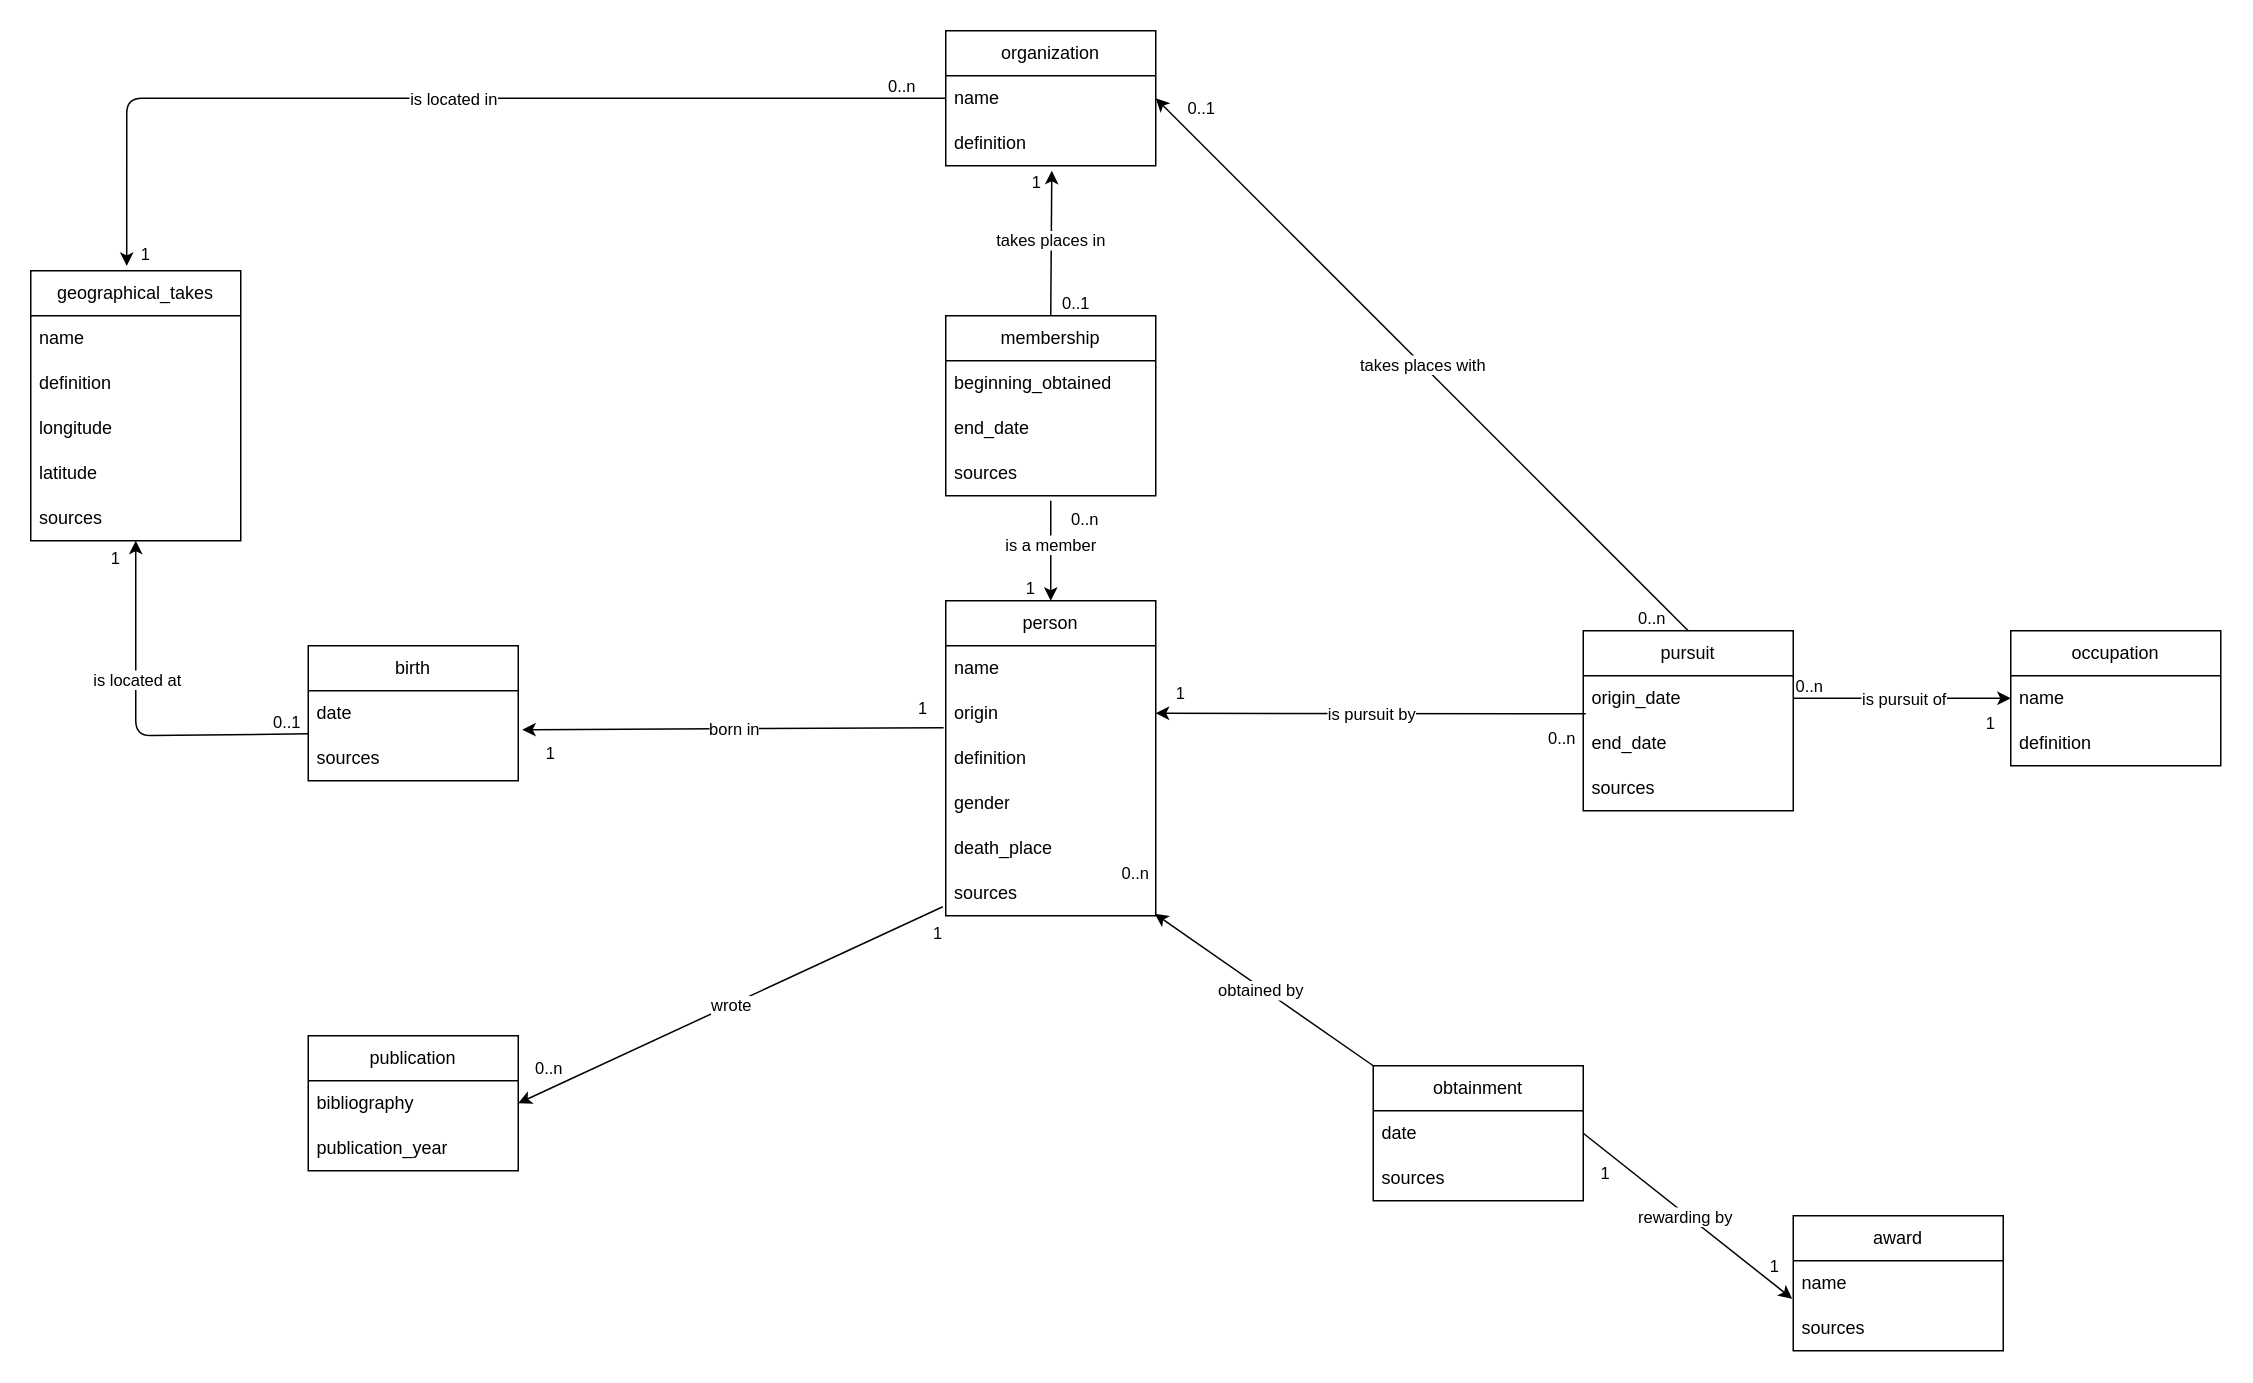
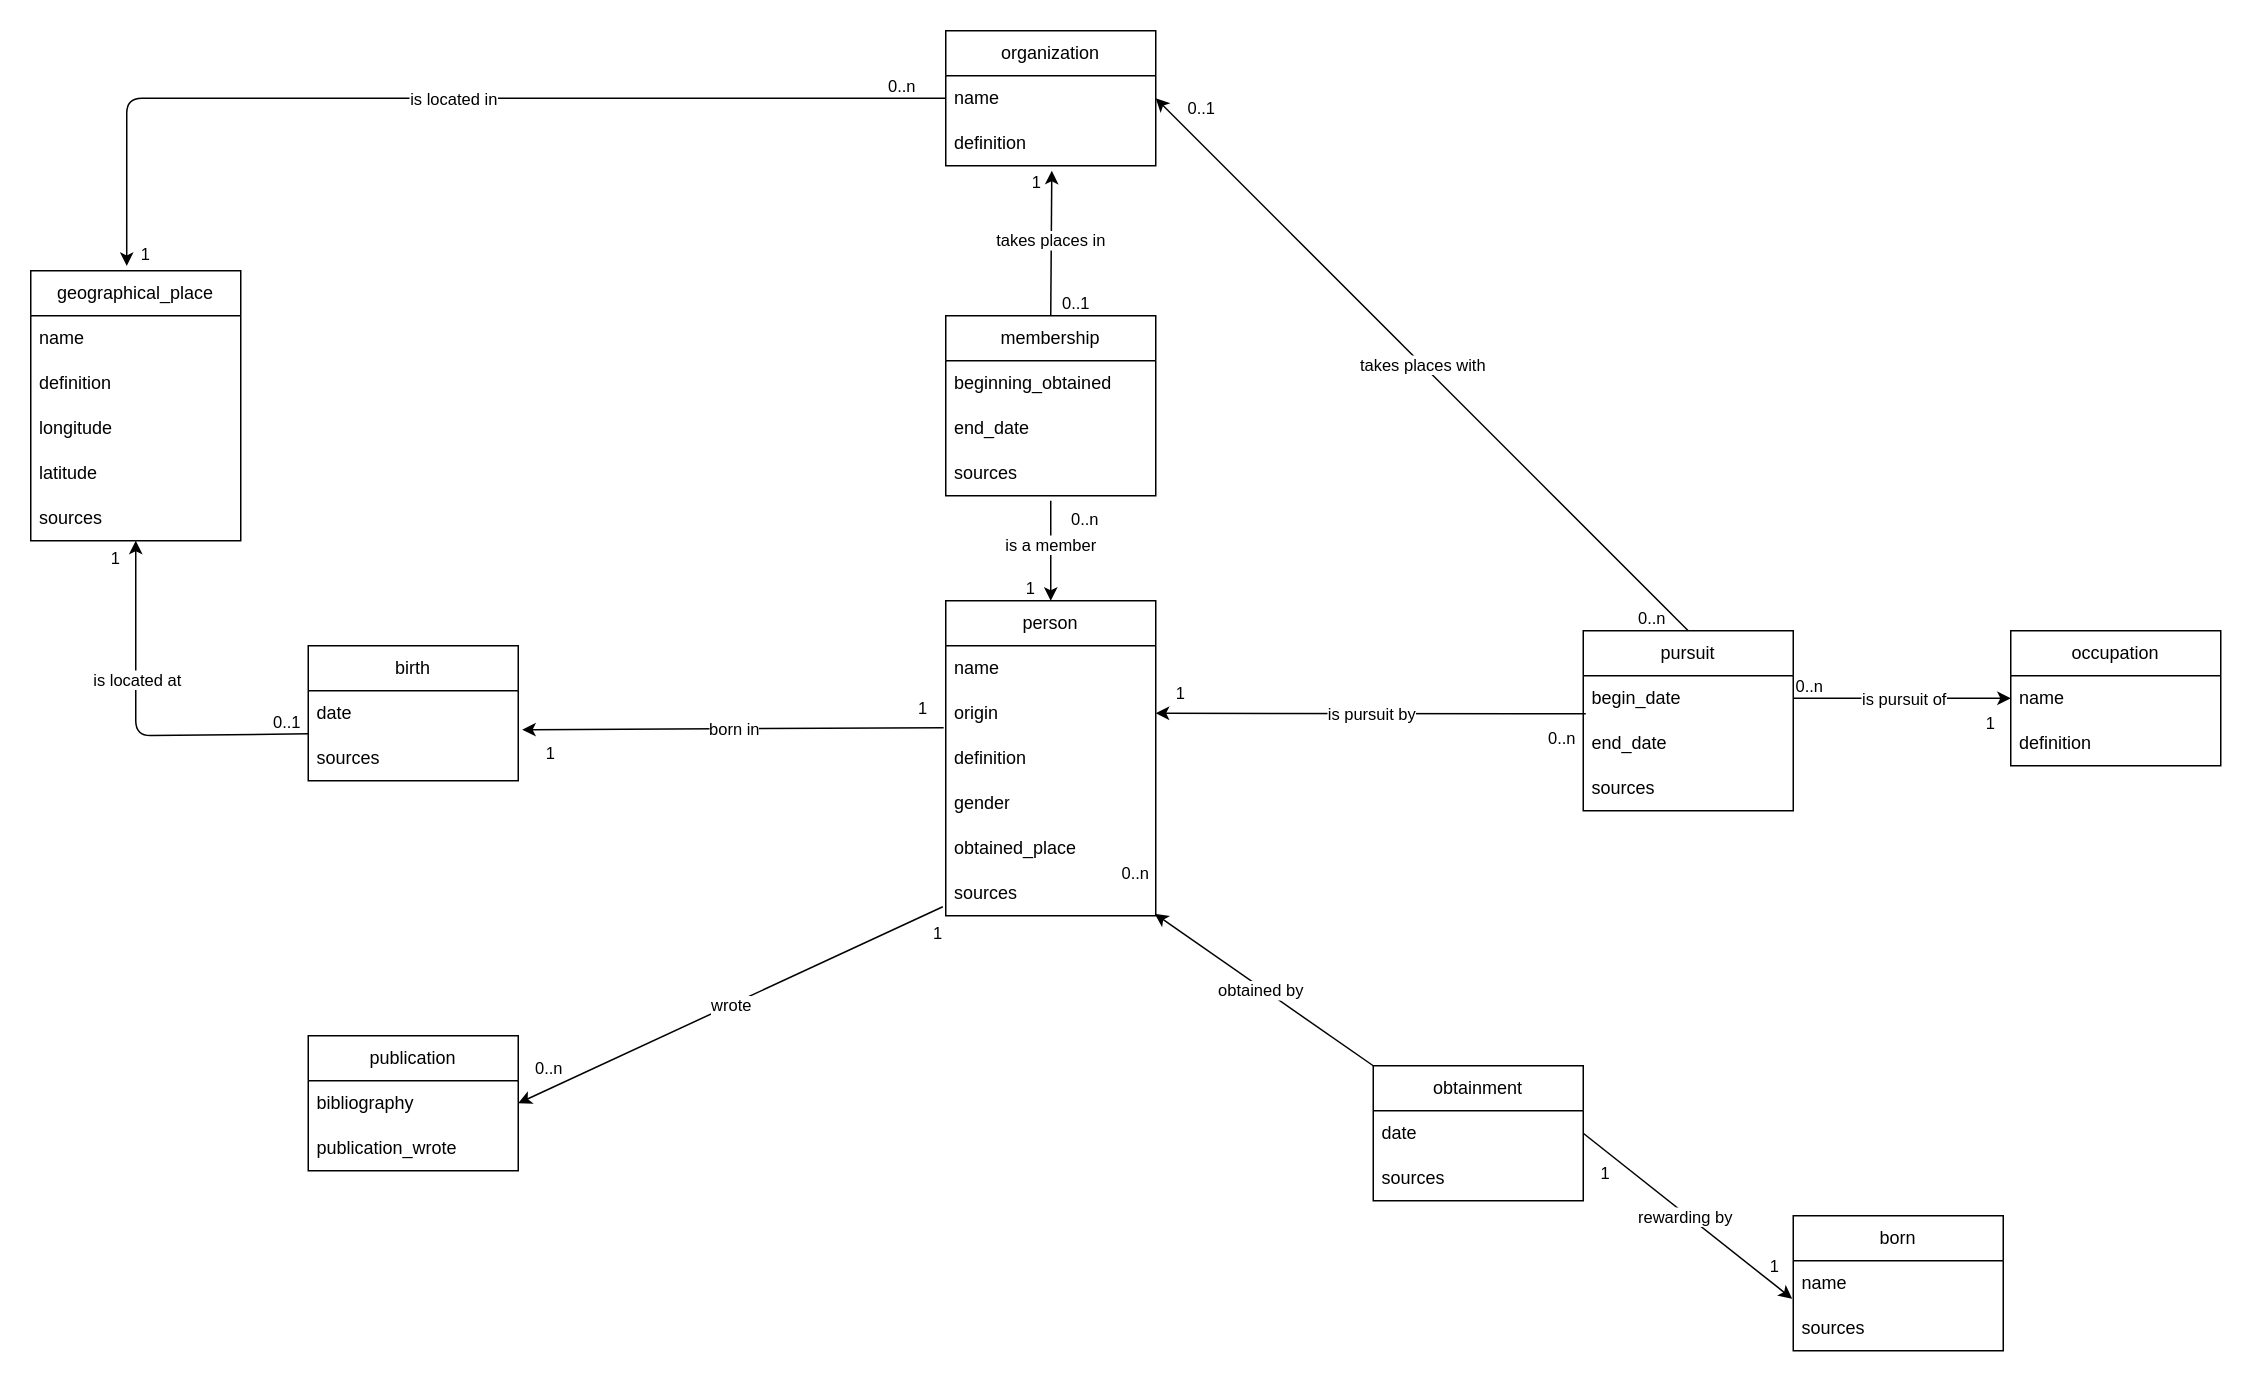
(136, 293) -> (136, 293)
(1643, 698) -> (1640, 698)
(1008, 848) -> (1021, 848)
(391, 1148) -> (396, 1148)
(1898, 1238) -> (1898, 1238)
